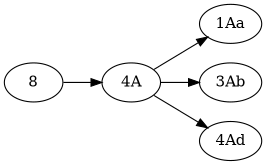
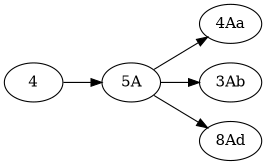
(231, 24) -> (231, 24)
(34, 82) -> (34, 82)
(131, 82) -> (131, 82)
(231, 141) -> (231, 141)
